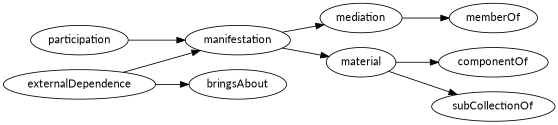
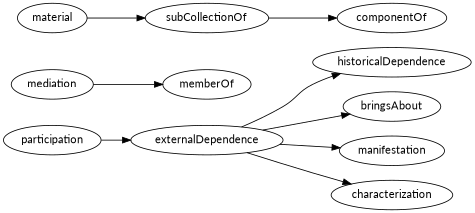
(299, 29) -> none
(153, 40) -> (112, 140)
(302, 52) -> none
none -> (392, 62)
(413, 62) -> (299, 18)
none -> (392, 195)
